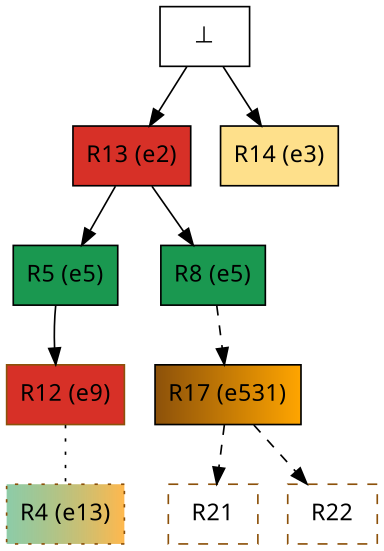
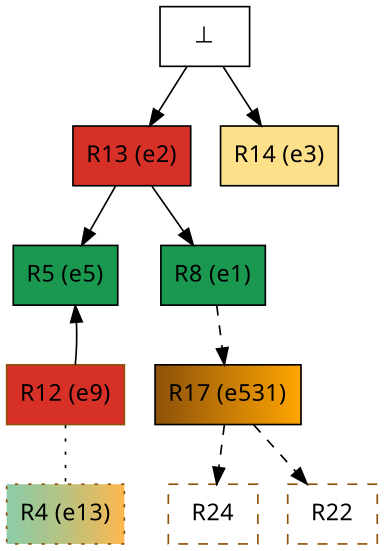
(213, 275) -> (213, 275)
(54, 327) -> (77, 343)
(213, 514) -> (213, 514)
